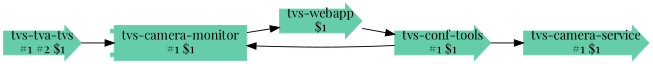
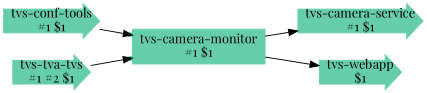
(374, 31) -> none
(503, 43) -> (277, 34)
